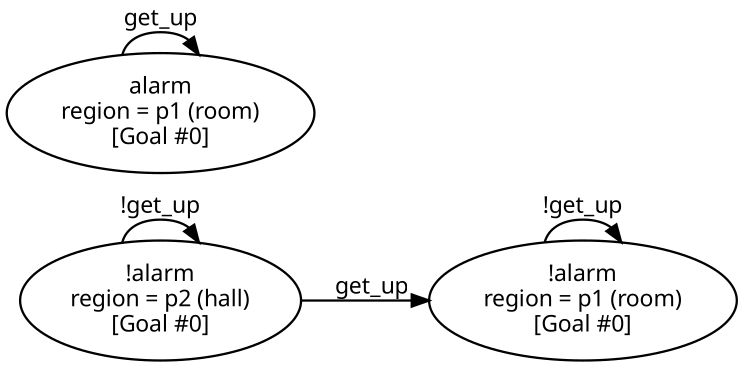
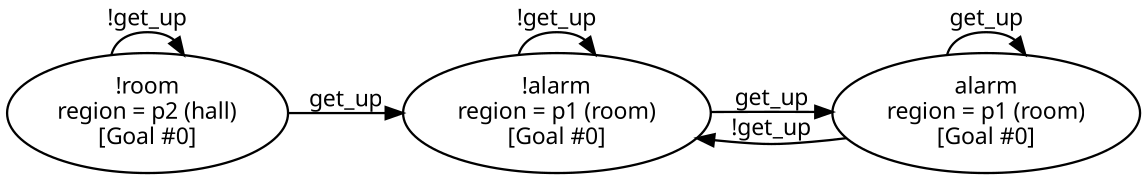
none -> (763, 112)
none -> (780, 144)
(161, 301) -> (148, 113)
